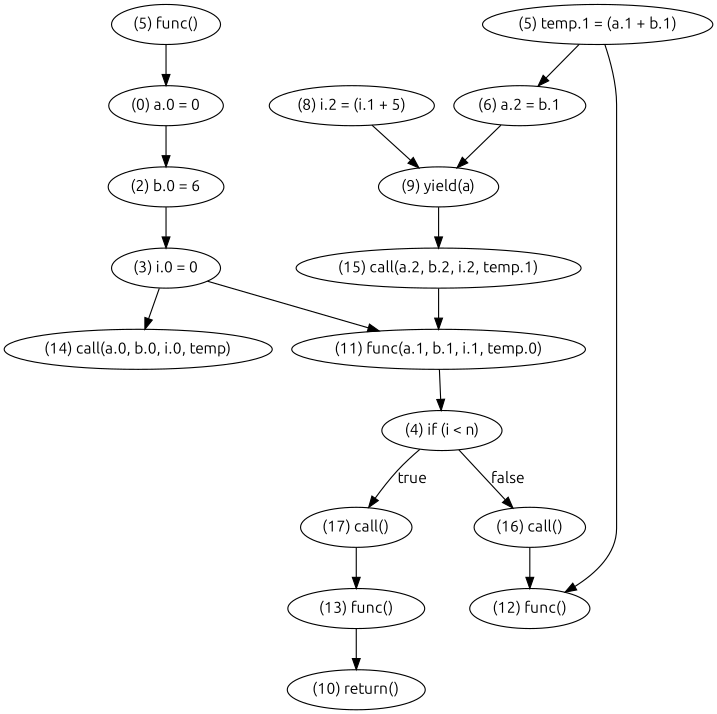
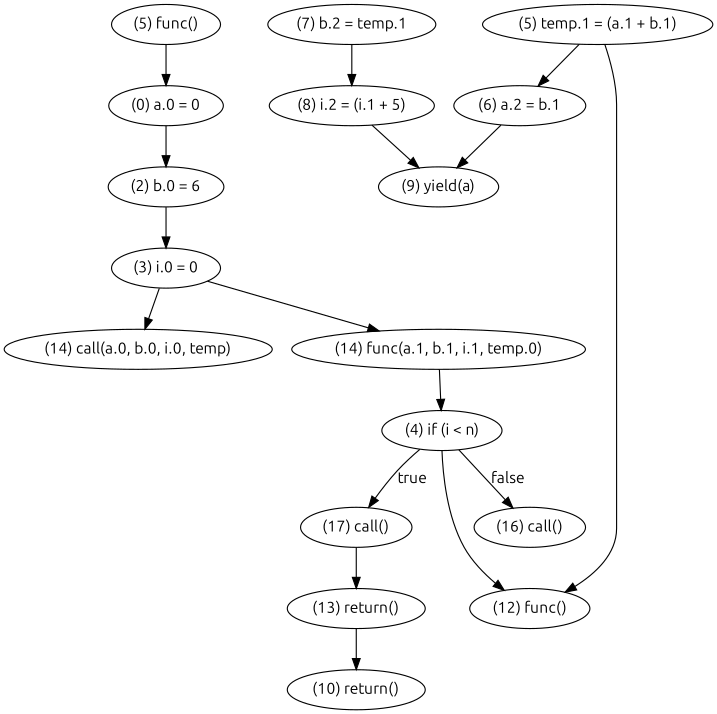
none -> (352, 24)
(439, 268) -> none
(439, 349) -> (439, 349)
(530, 562) -> (454, 524)
(356, 609) -> (356, 609)
